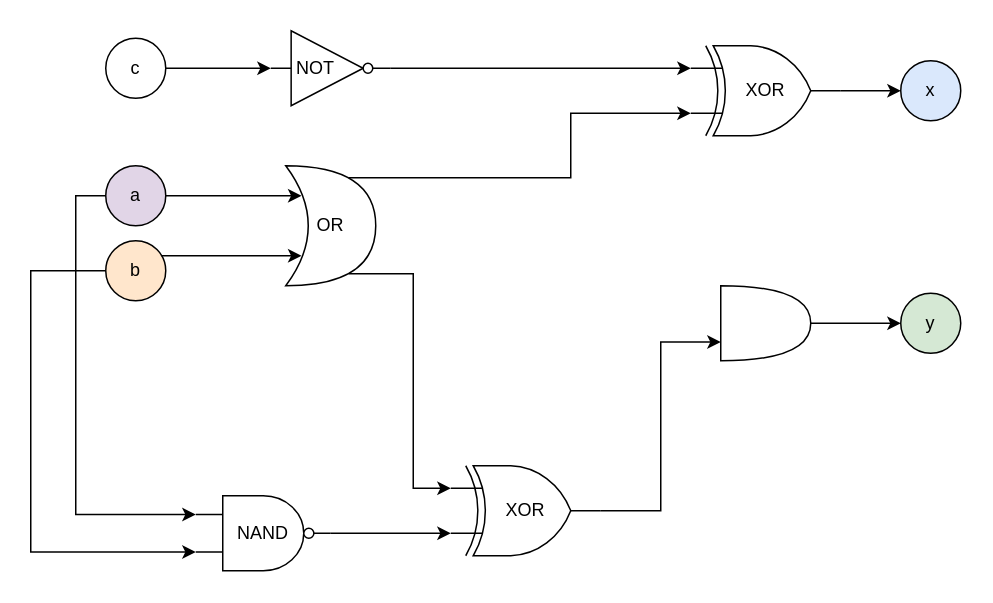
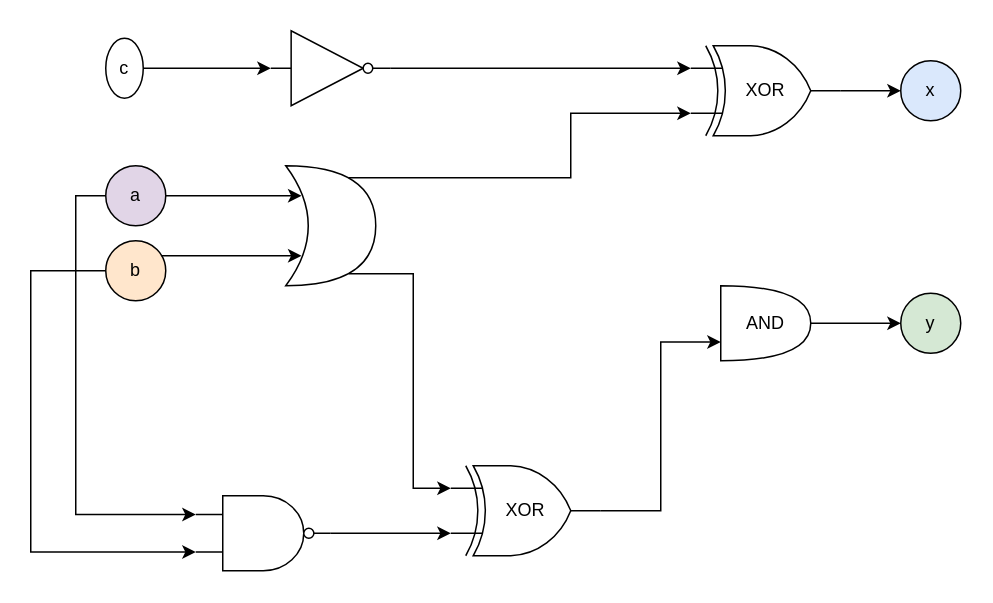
(136, 68) -> (125, 68)
(316, 68) -> none
(331, 226) -> none
none -> (766, 323)
(263, 533) -> none
